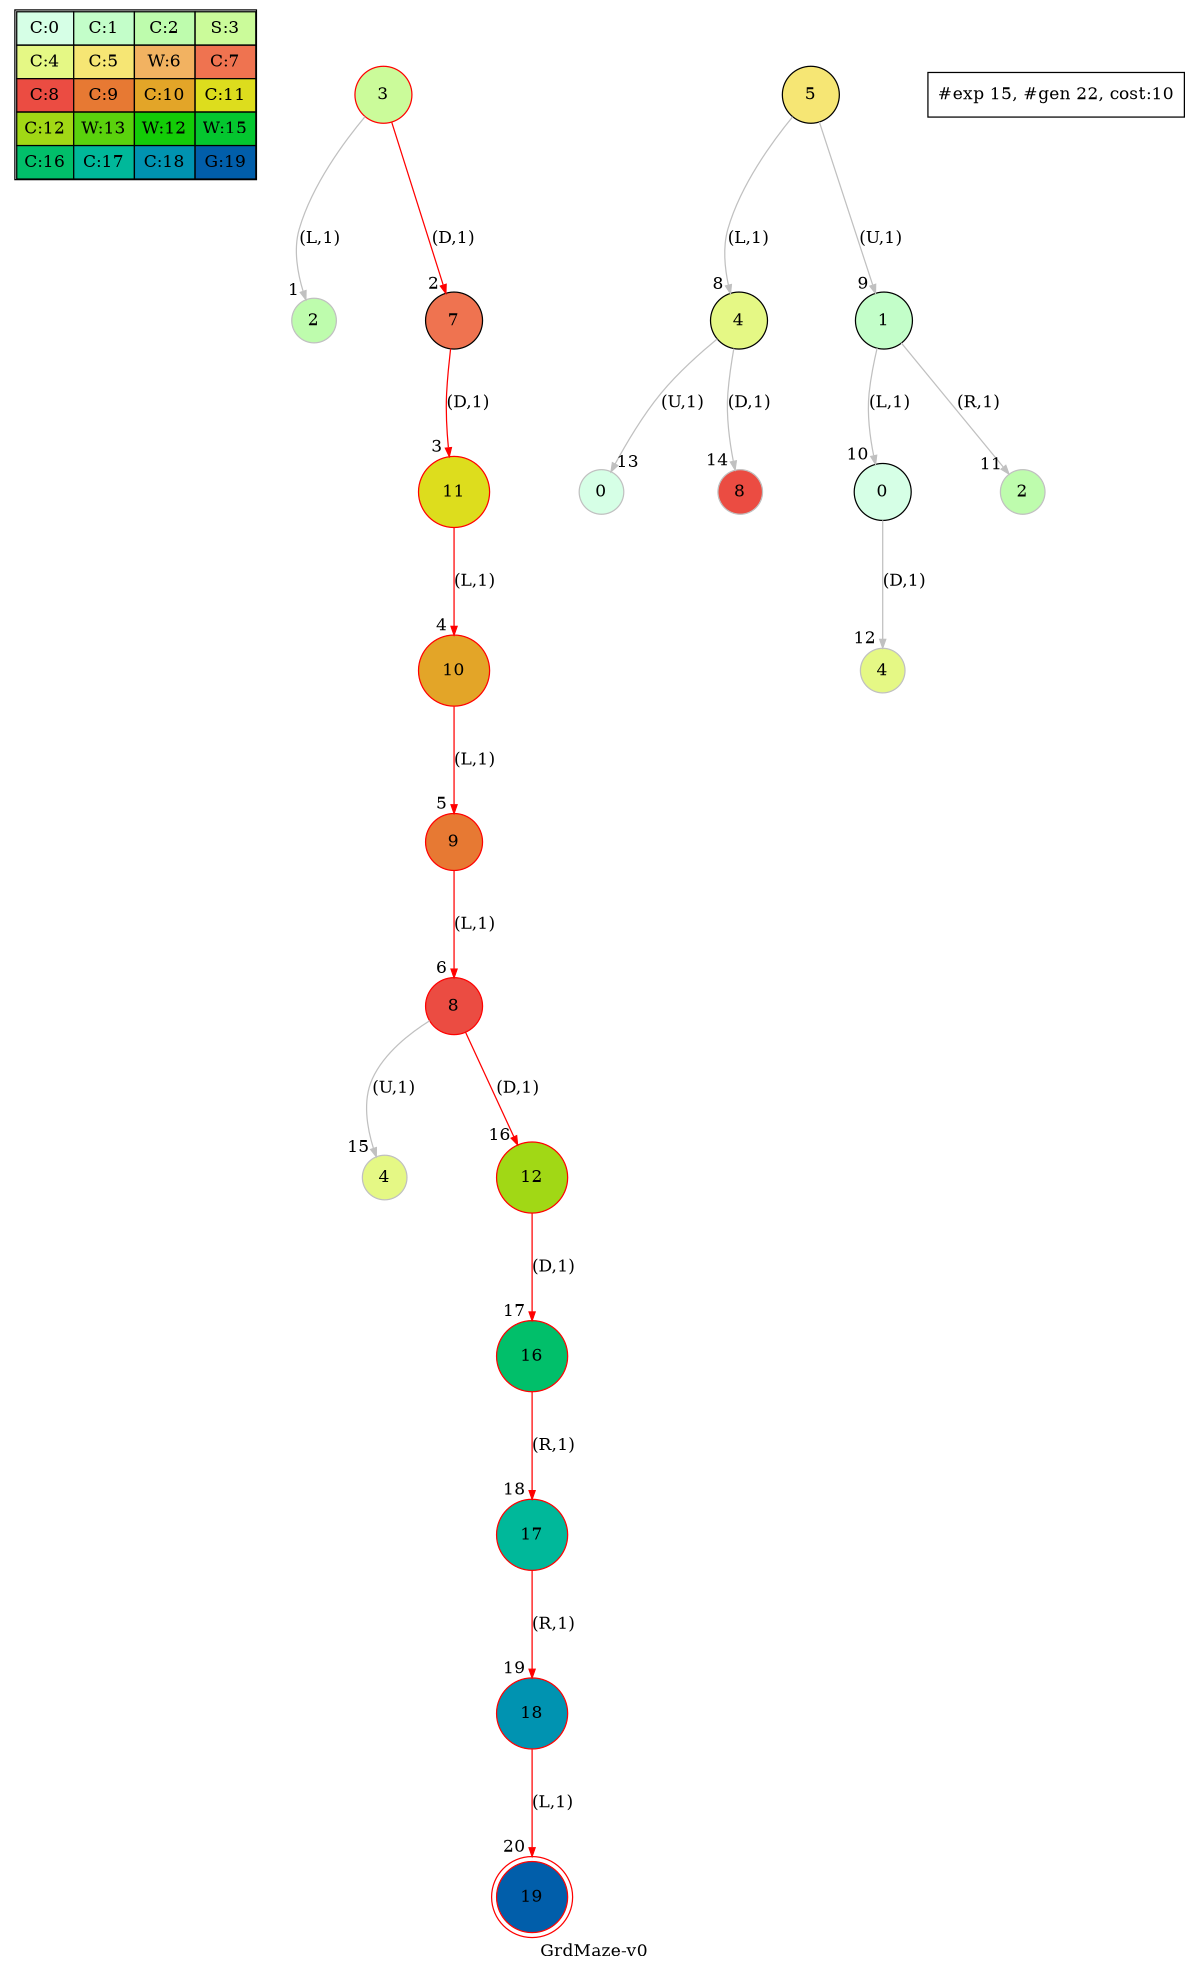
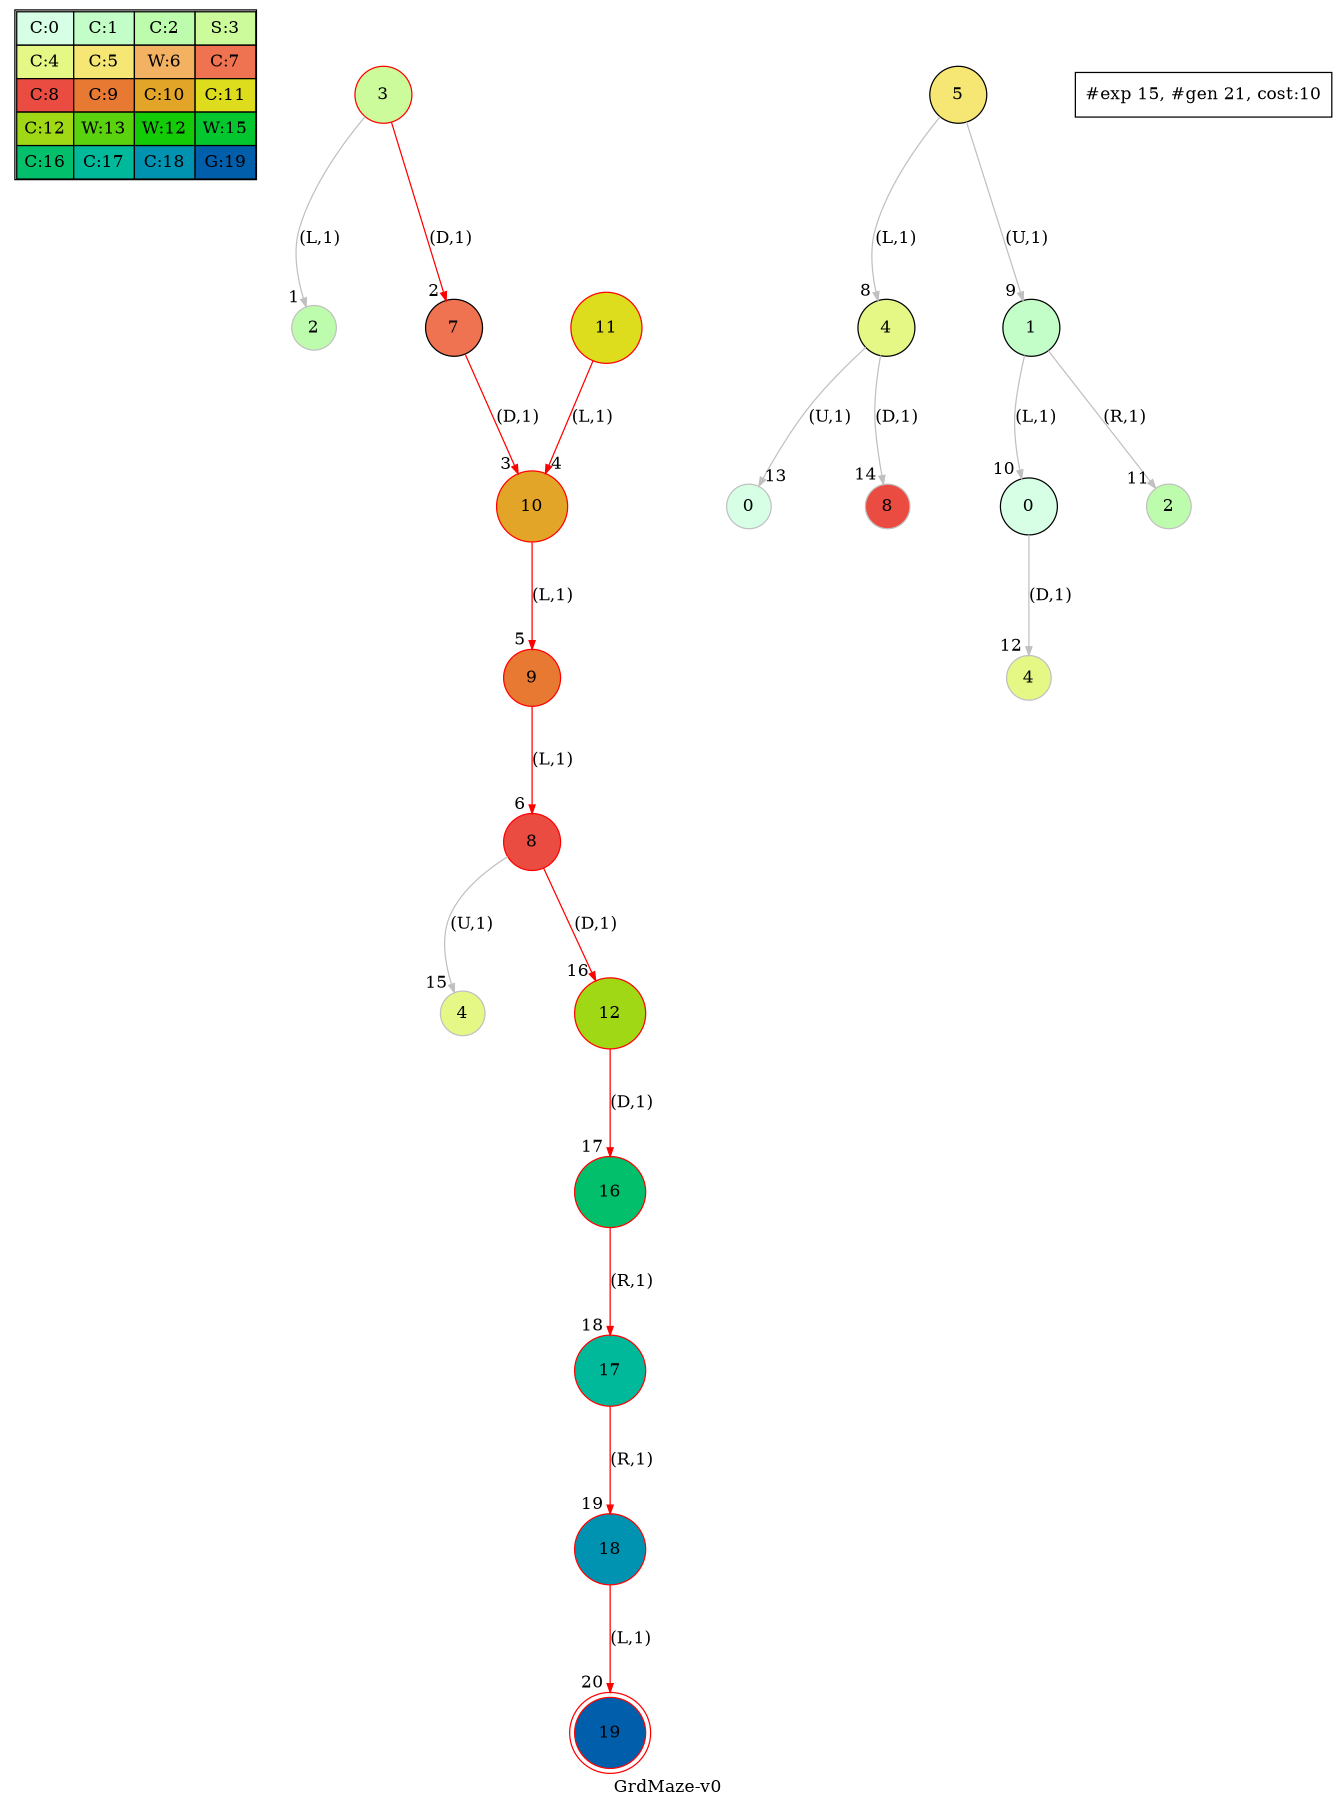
(1056, 95) -> (1204, 95)
(446, 398) -> (490, 410)
